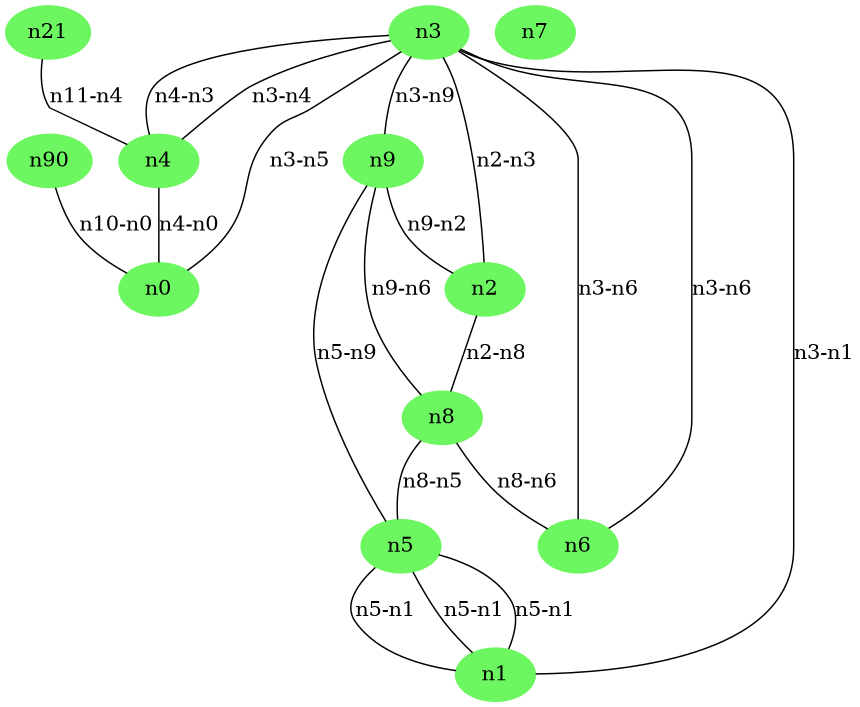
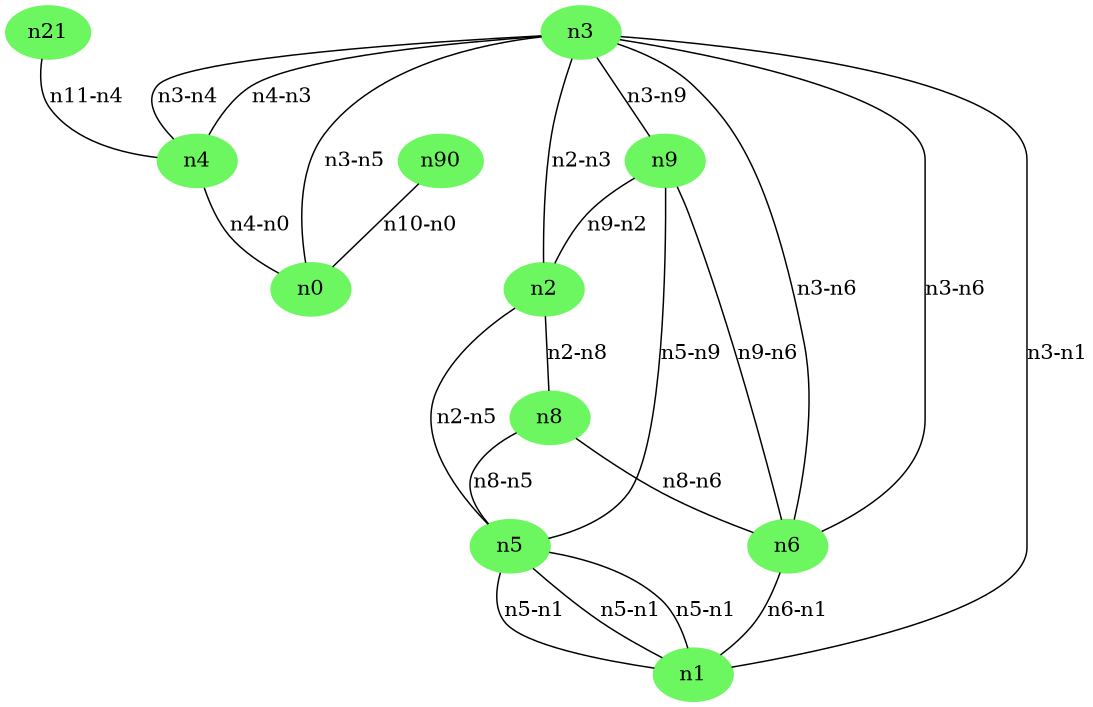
(535, 32) -> none
(367, 298) -> (735, 352)
none -> (432, 408)
none -> (757, 619)
